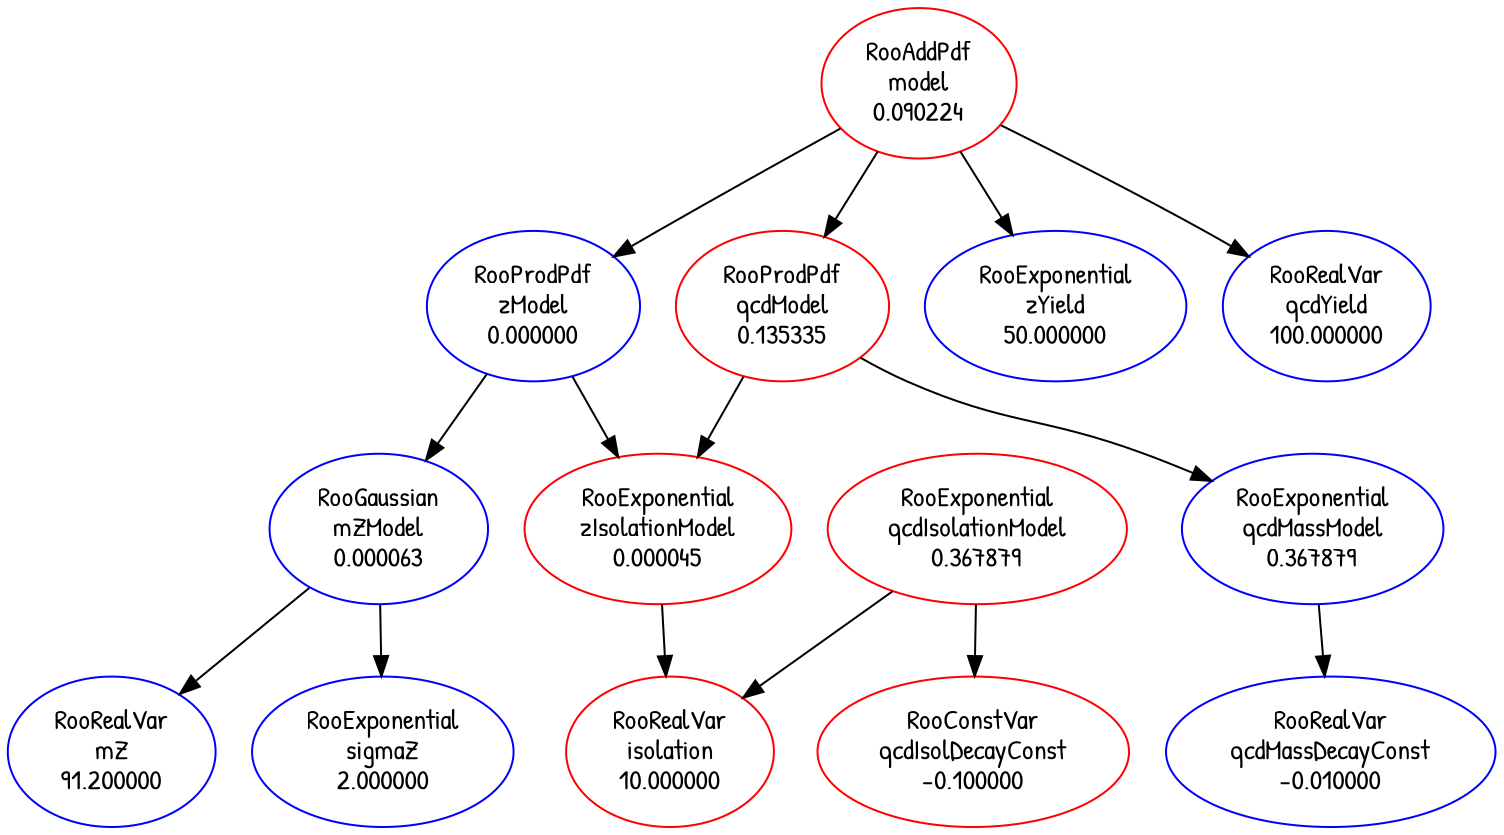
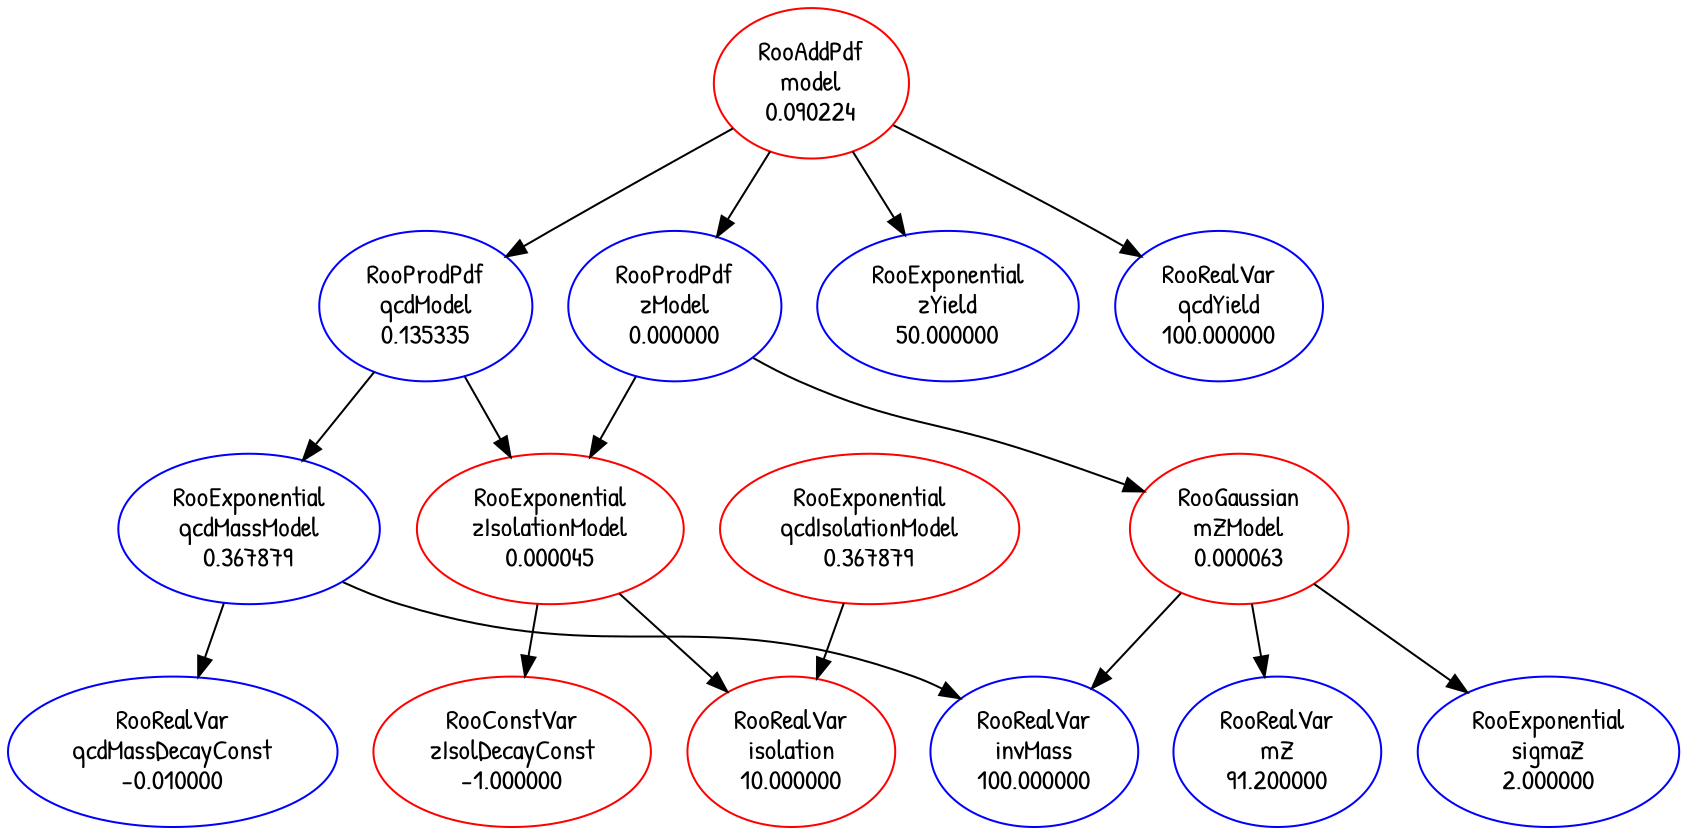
(782, 306) -> (426, 306)
(379, 529) -> (1239, 529)
none -> (512, 752)
(973, 752) -> none
none -> (1034, 752)
